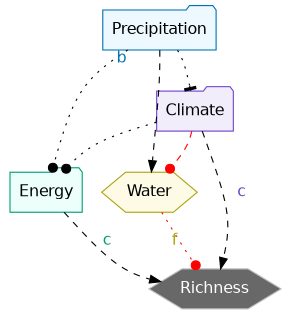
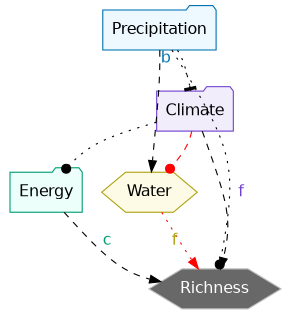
(78, 98) -> (224, 149)
(242, 192) -> (242, 192)
(176, 236) -> (176, 236)
